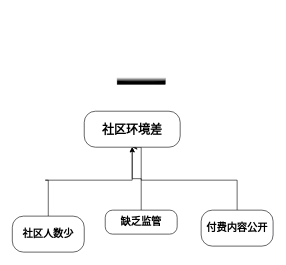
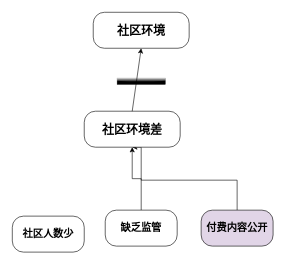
none -> (141, 30)
none -> (134, 99)
(69, 180) -> none
(141, 222) -> (141, 228)
(237, 228) -> (237, 228)
